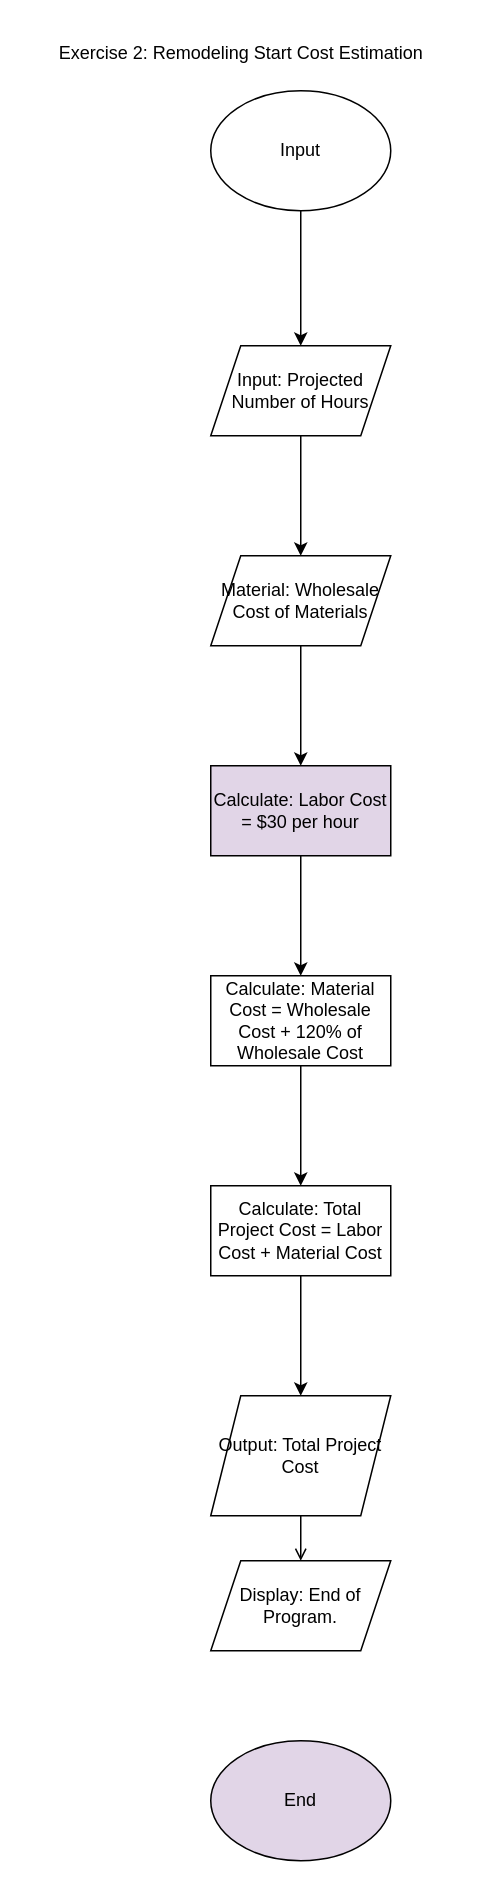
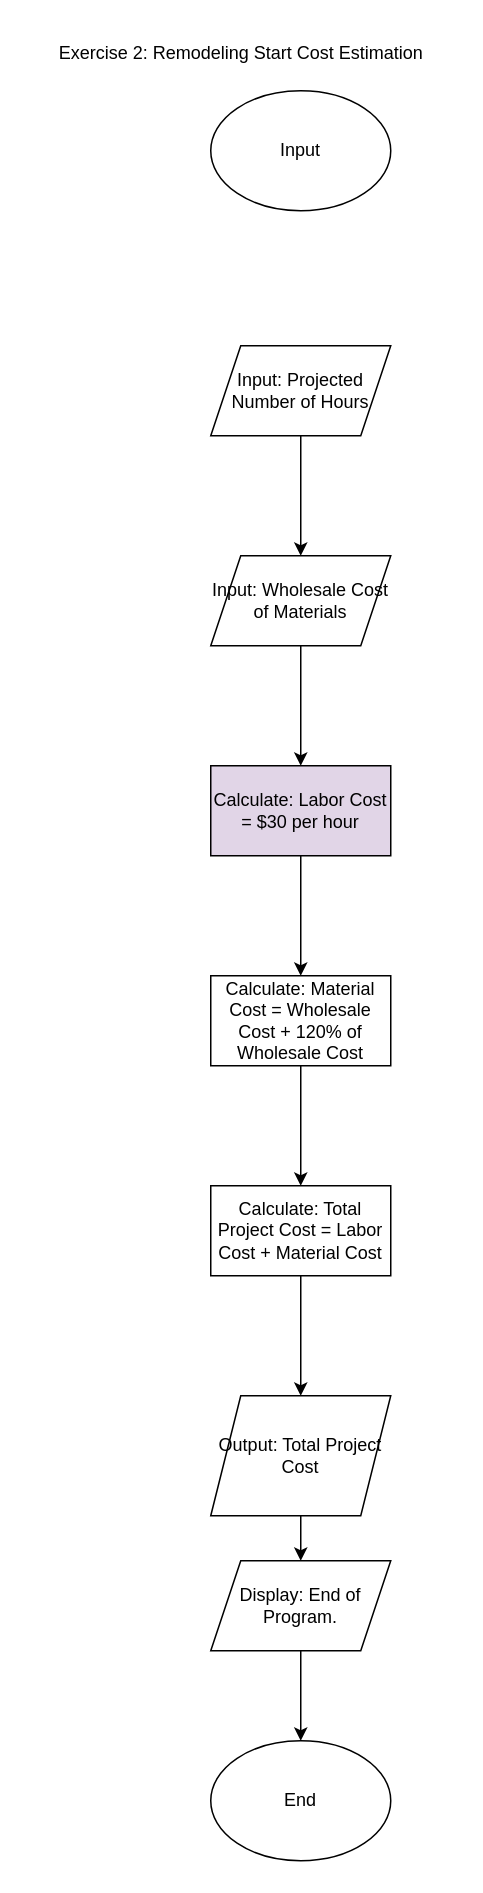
(301, 273) -> none
(301, 601) -> (301, 601)
(301, 1551) -> (301, 1549)
none -> (301, 1691)
(301, 1801) -> (301, 1801)
